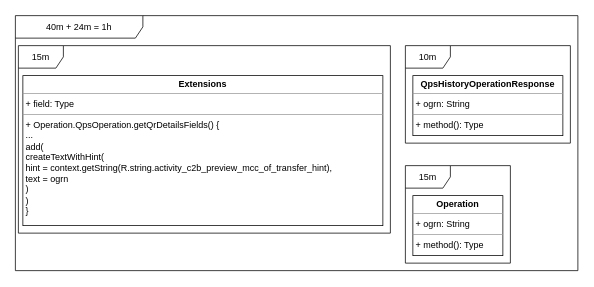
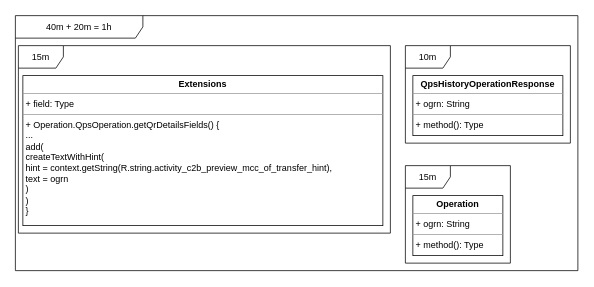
(79, 27) -> (79, 27)
